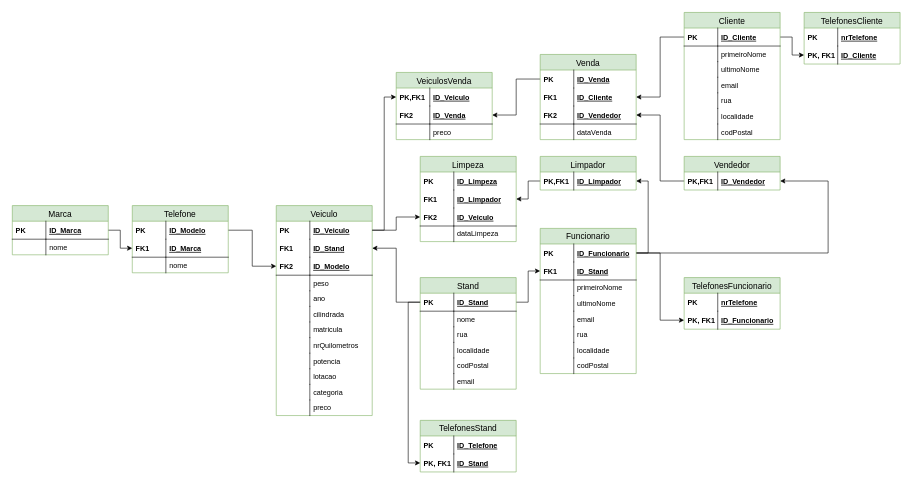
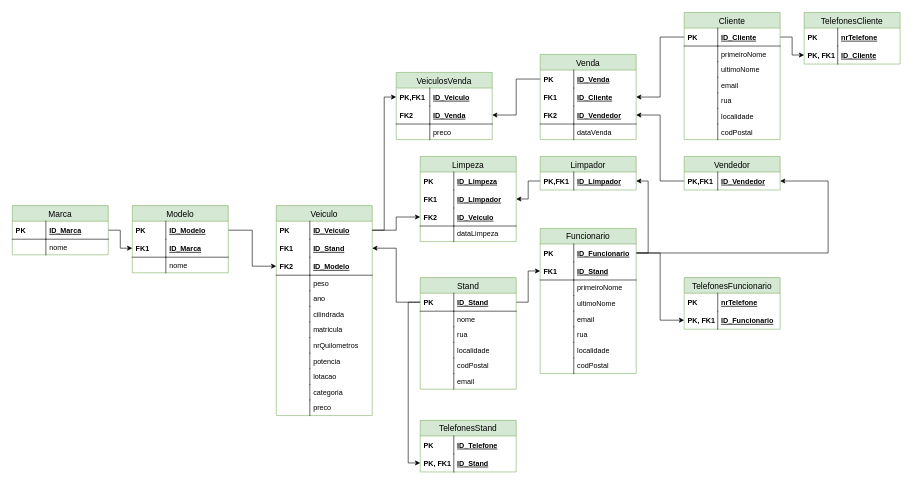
(180, 214) -> (180, 214)
